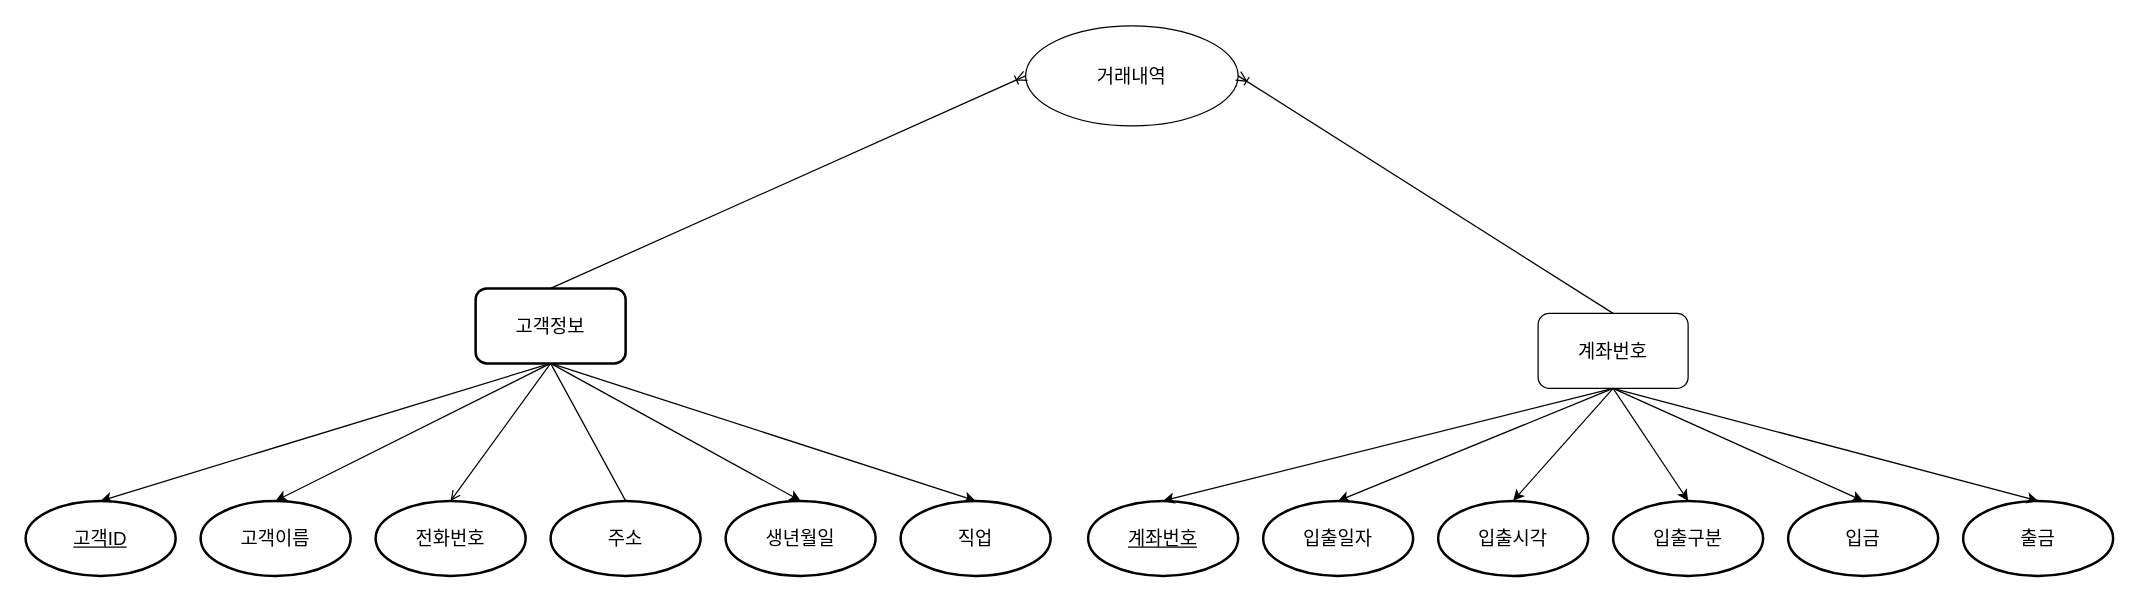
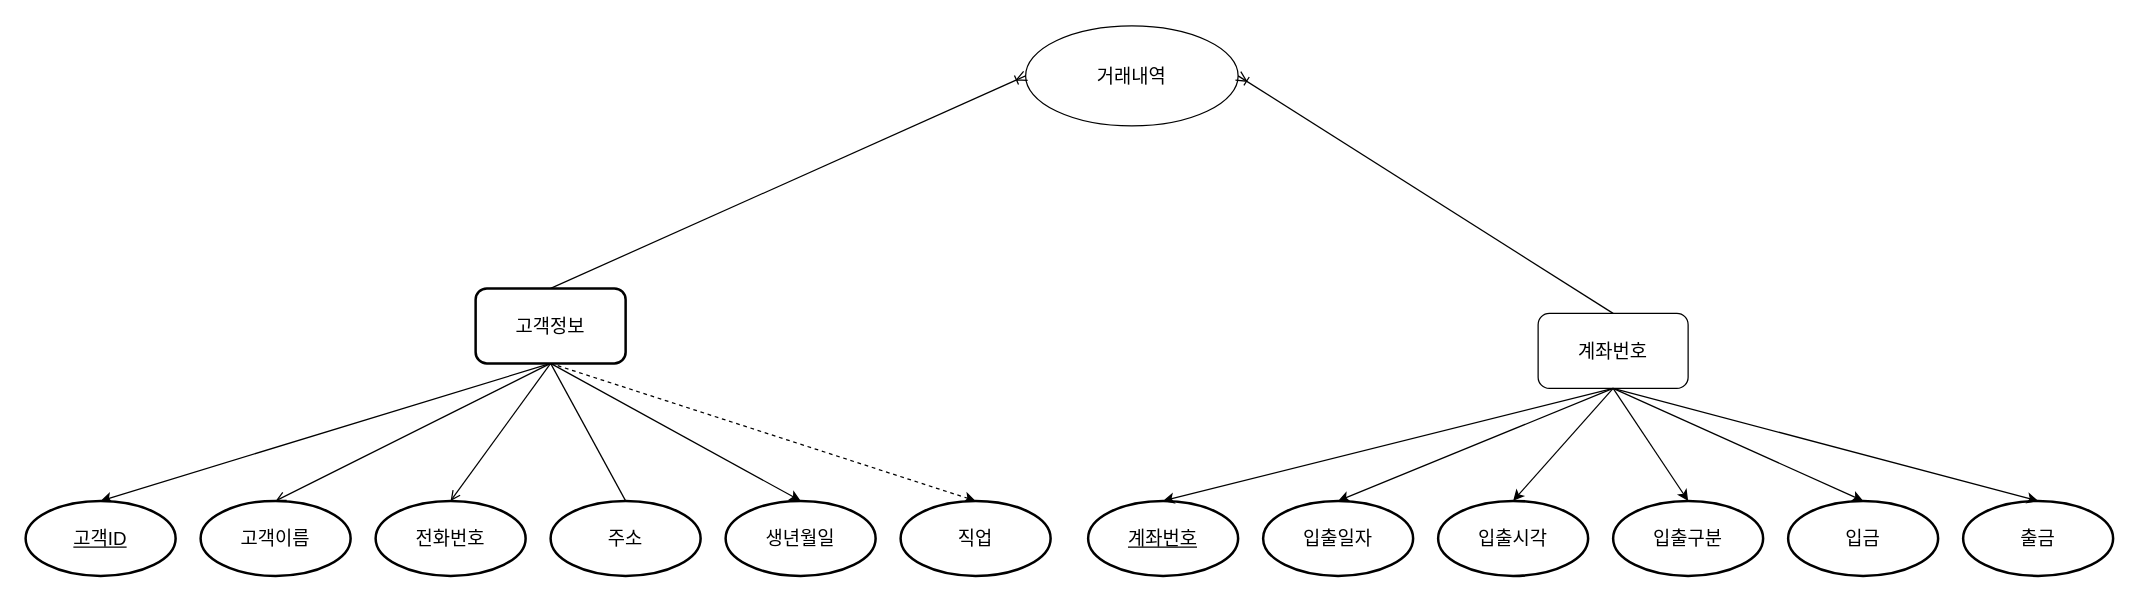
(761, 431) -> (761, 431)
(285, 496) -> (282, 498)
